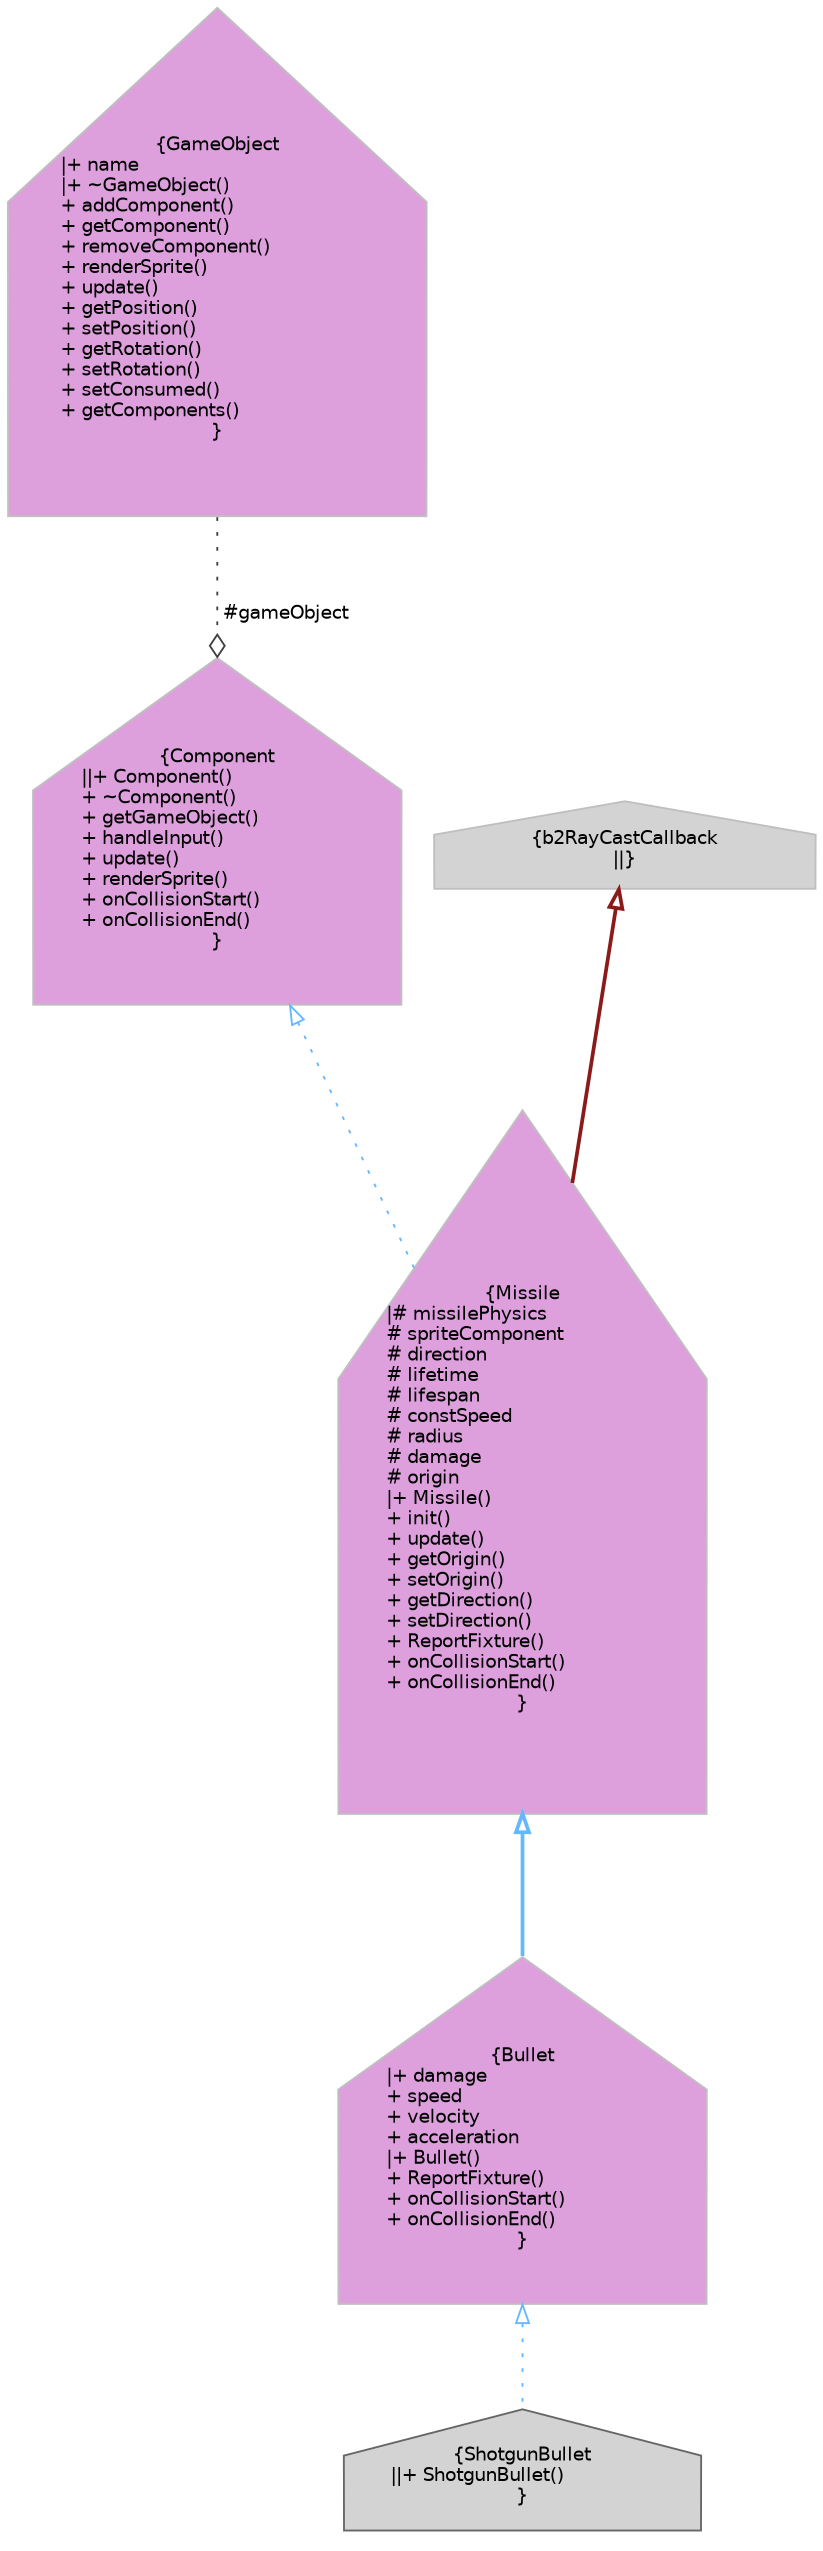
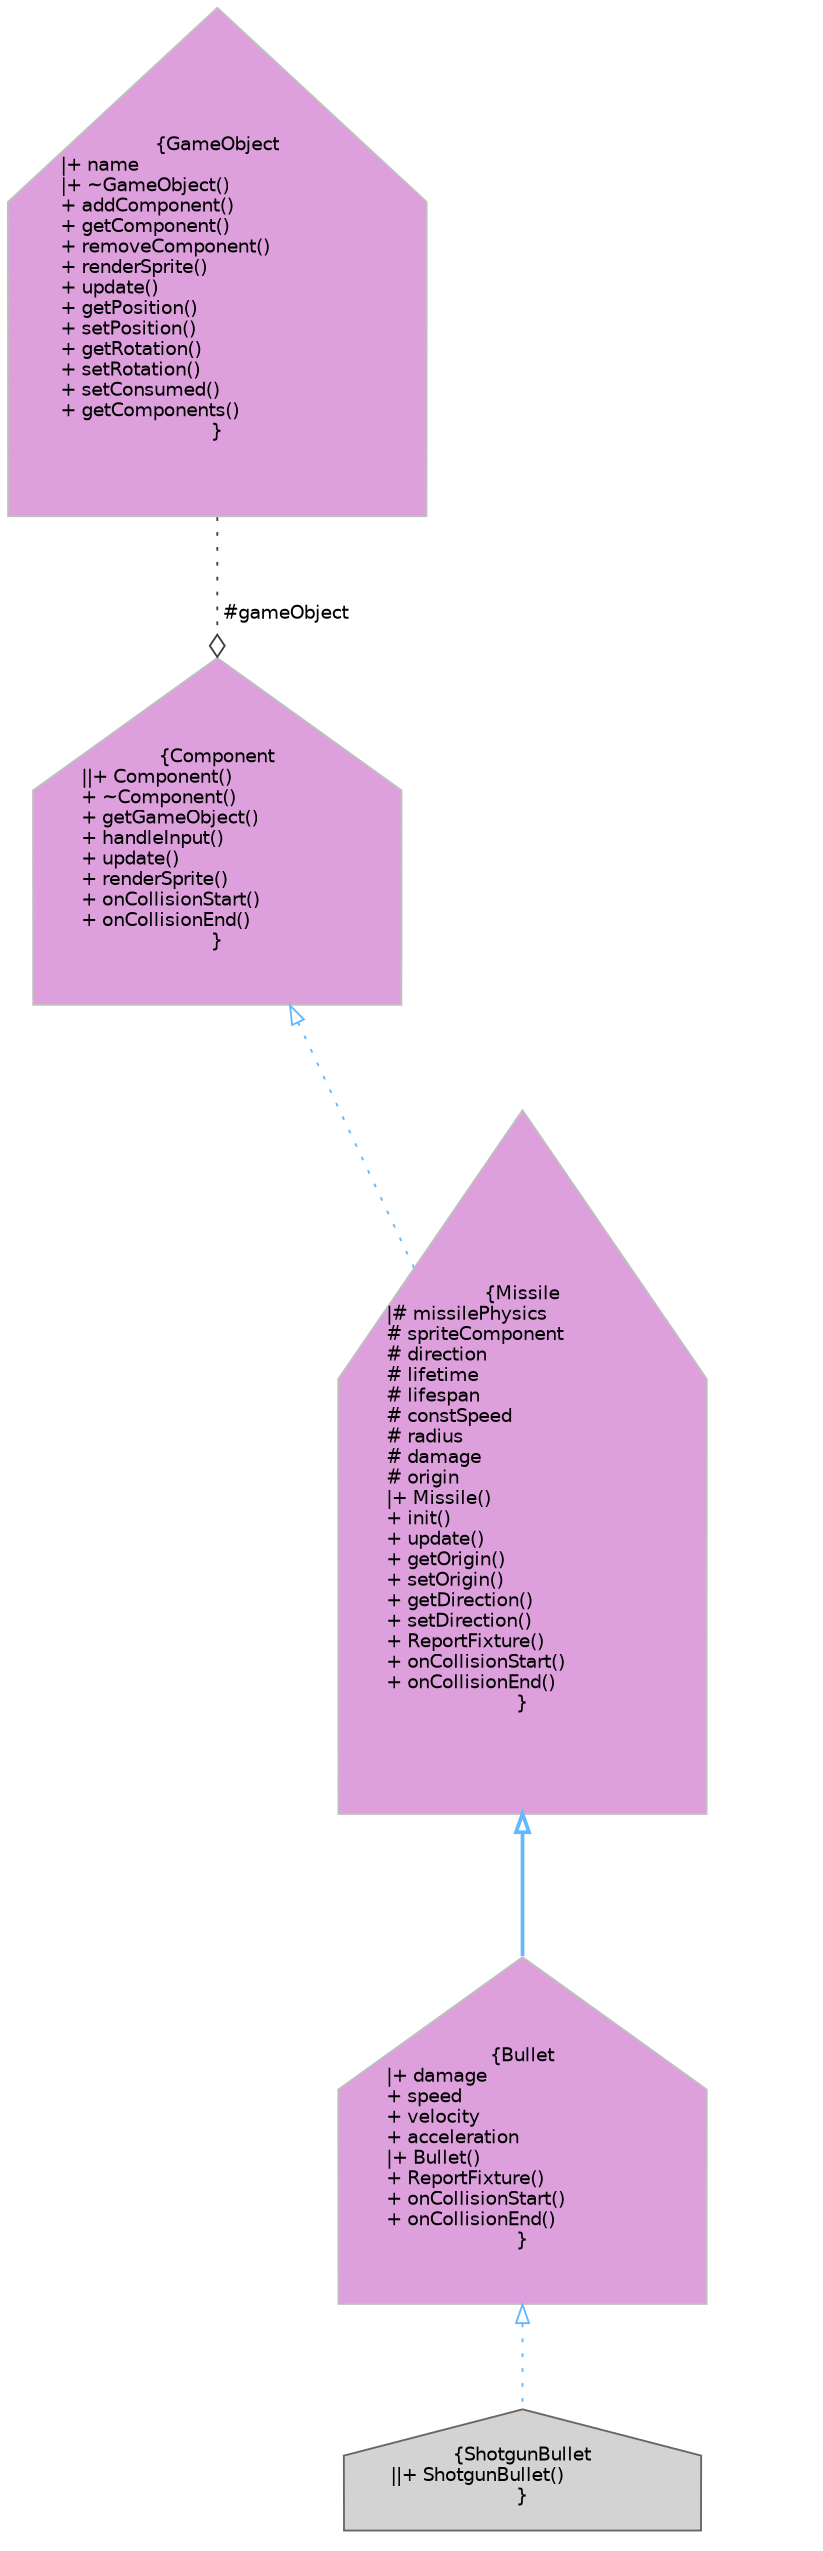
(625, 850) -> none
